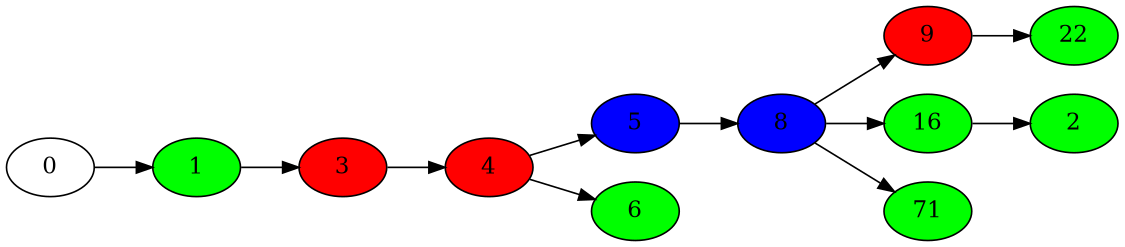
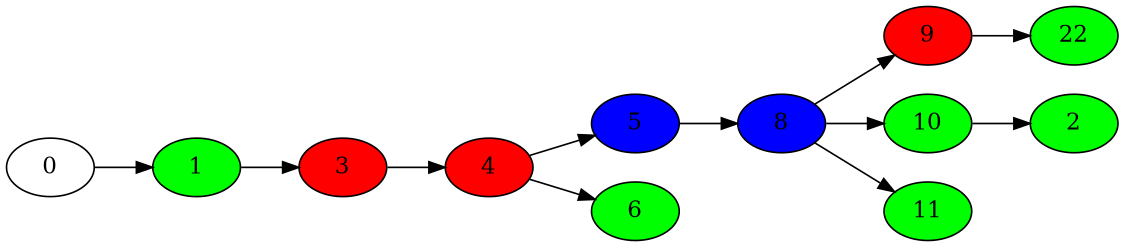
(928, 124) -> (928, 124)
(928, 211) -> (928, 211)
